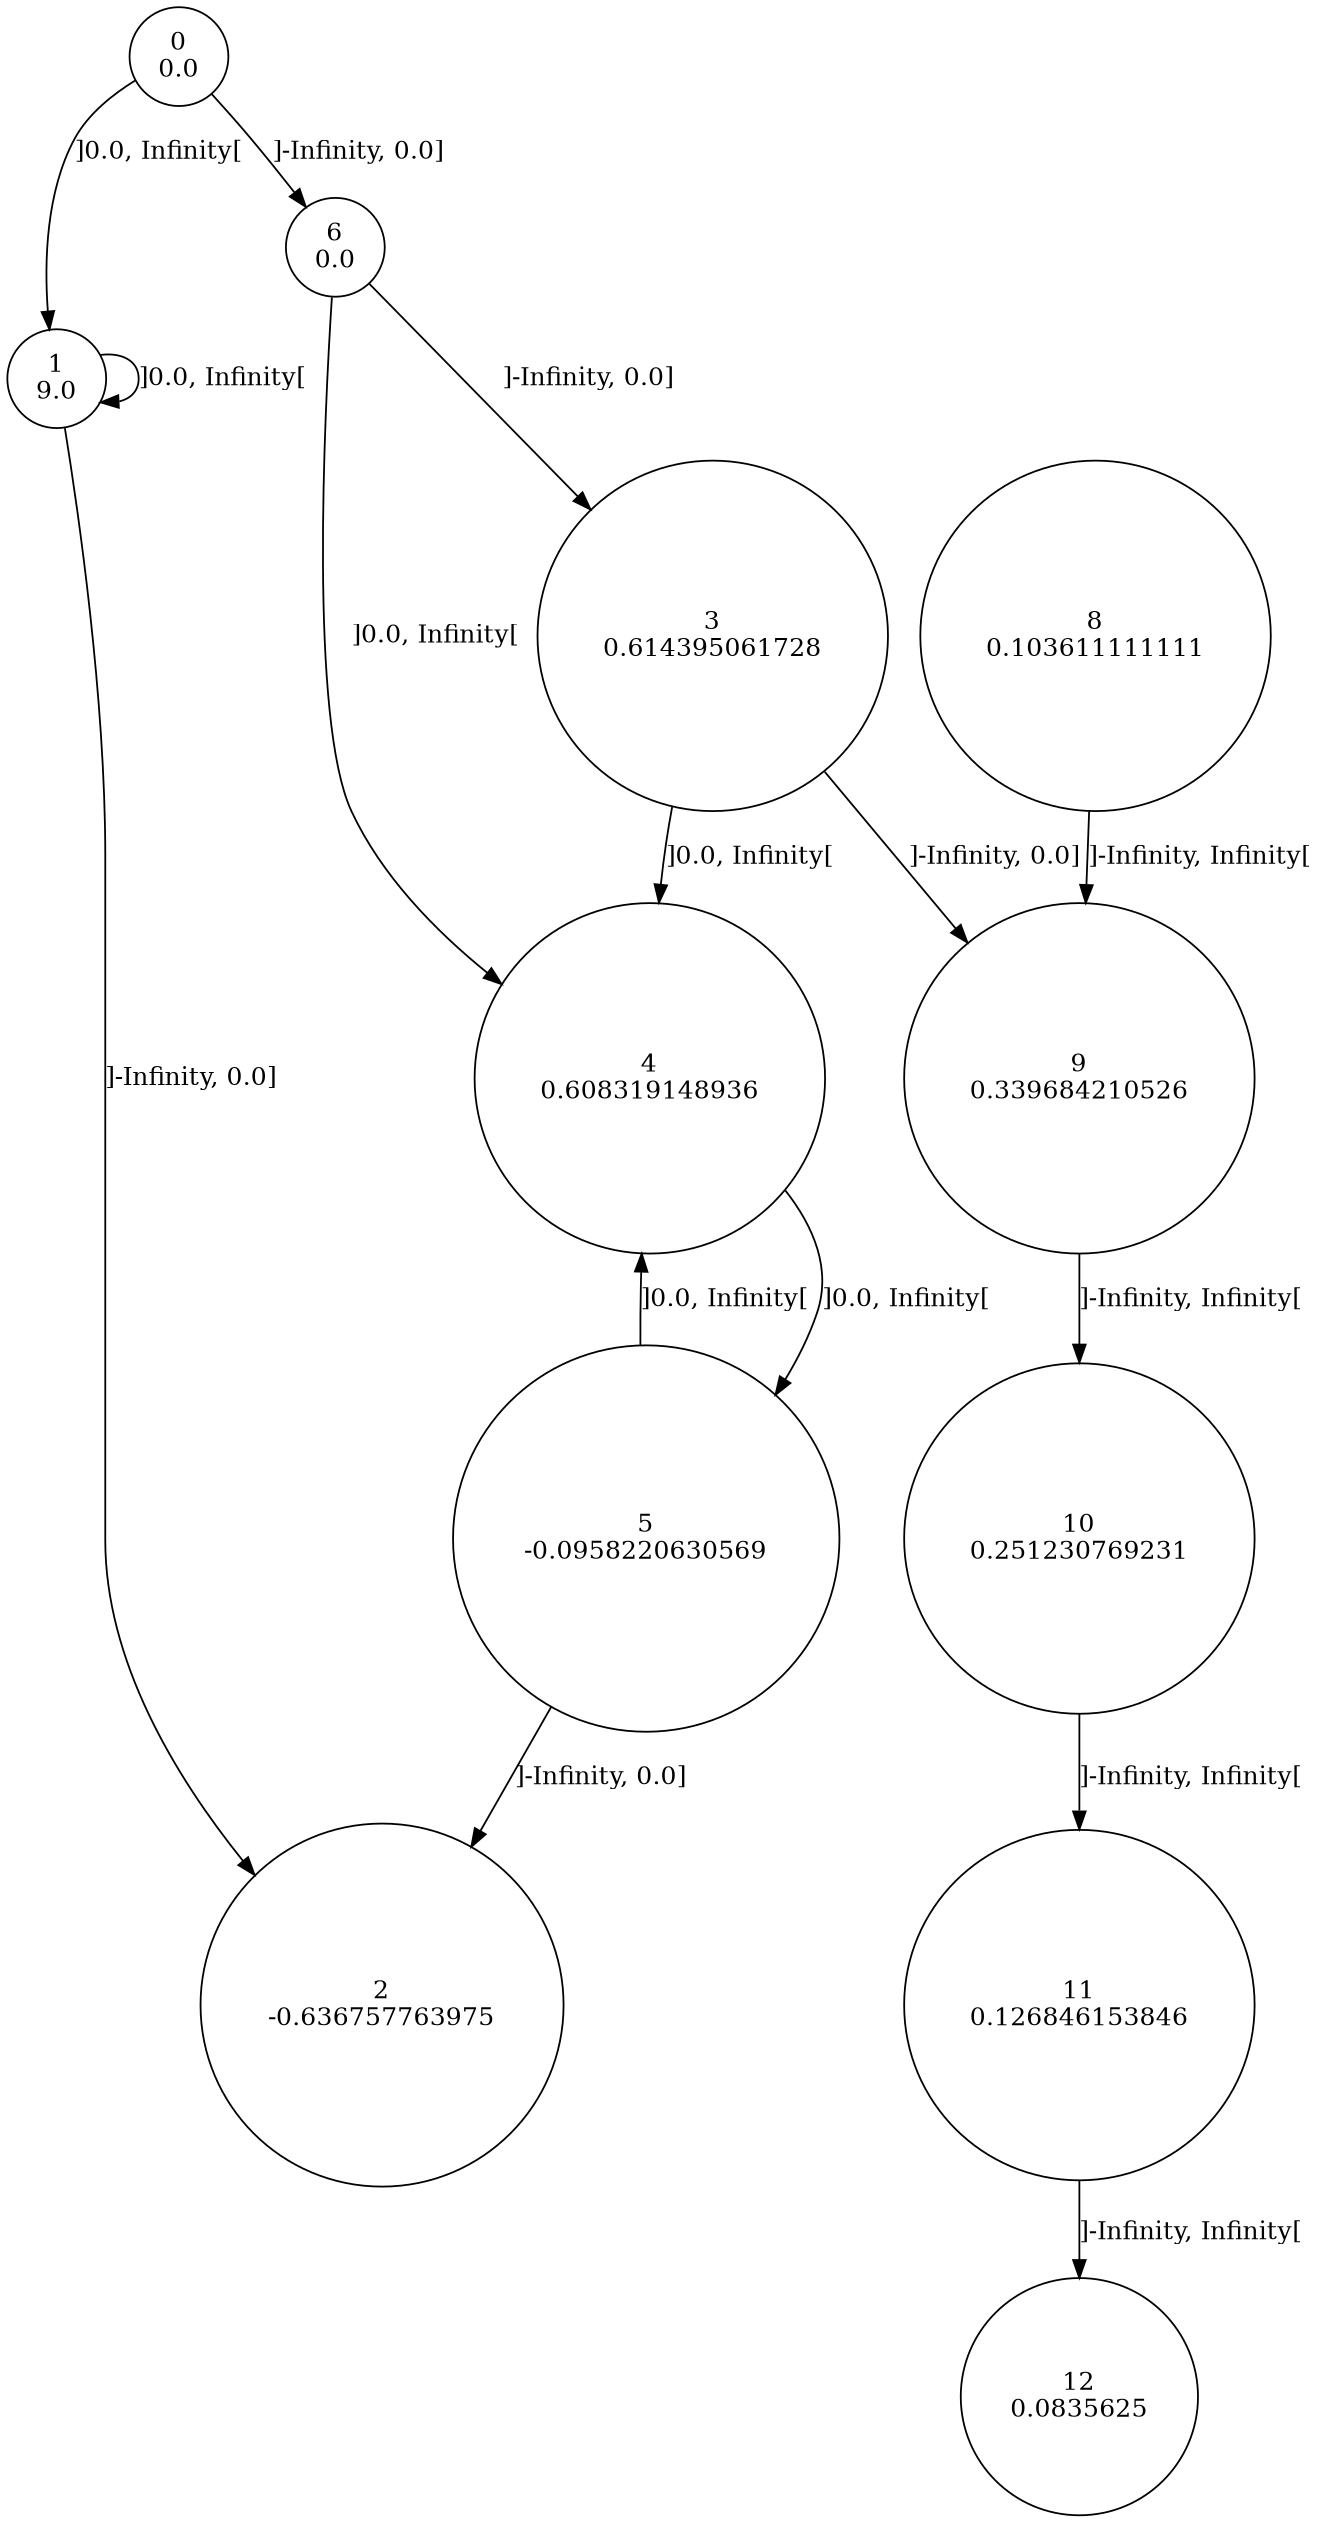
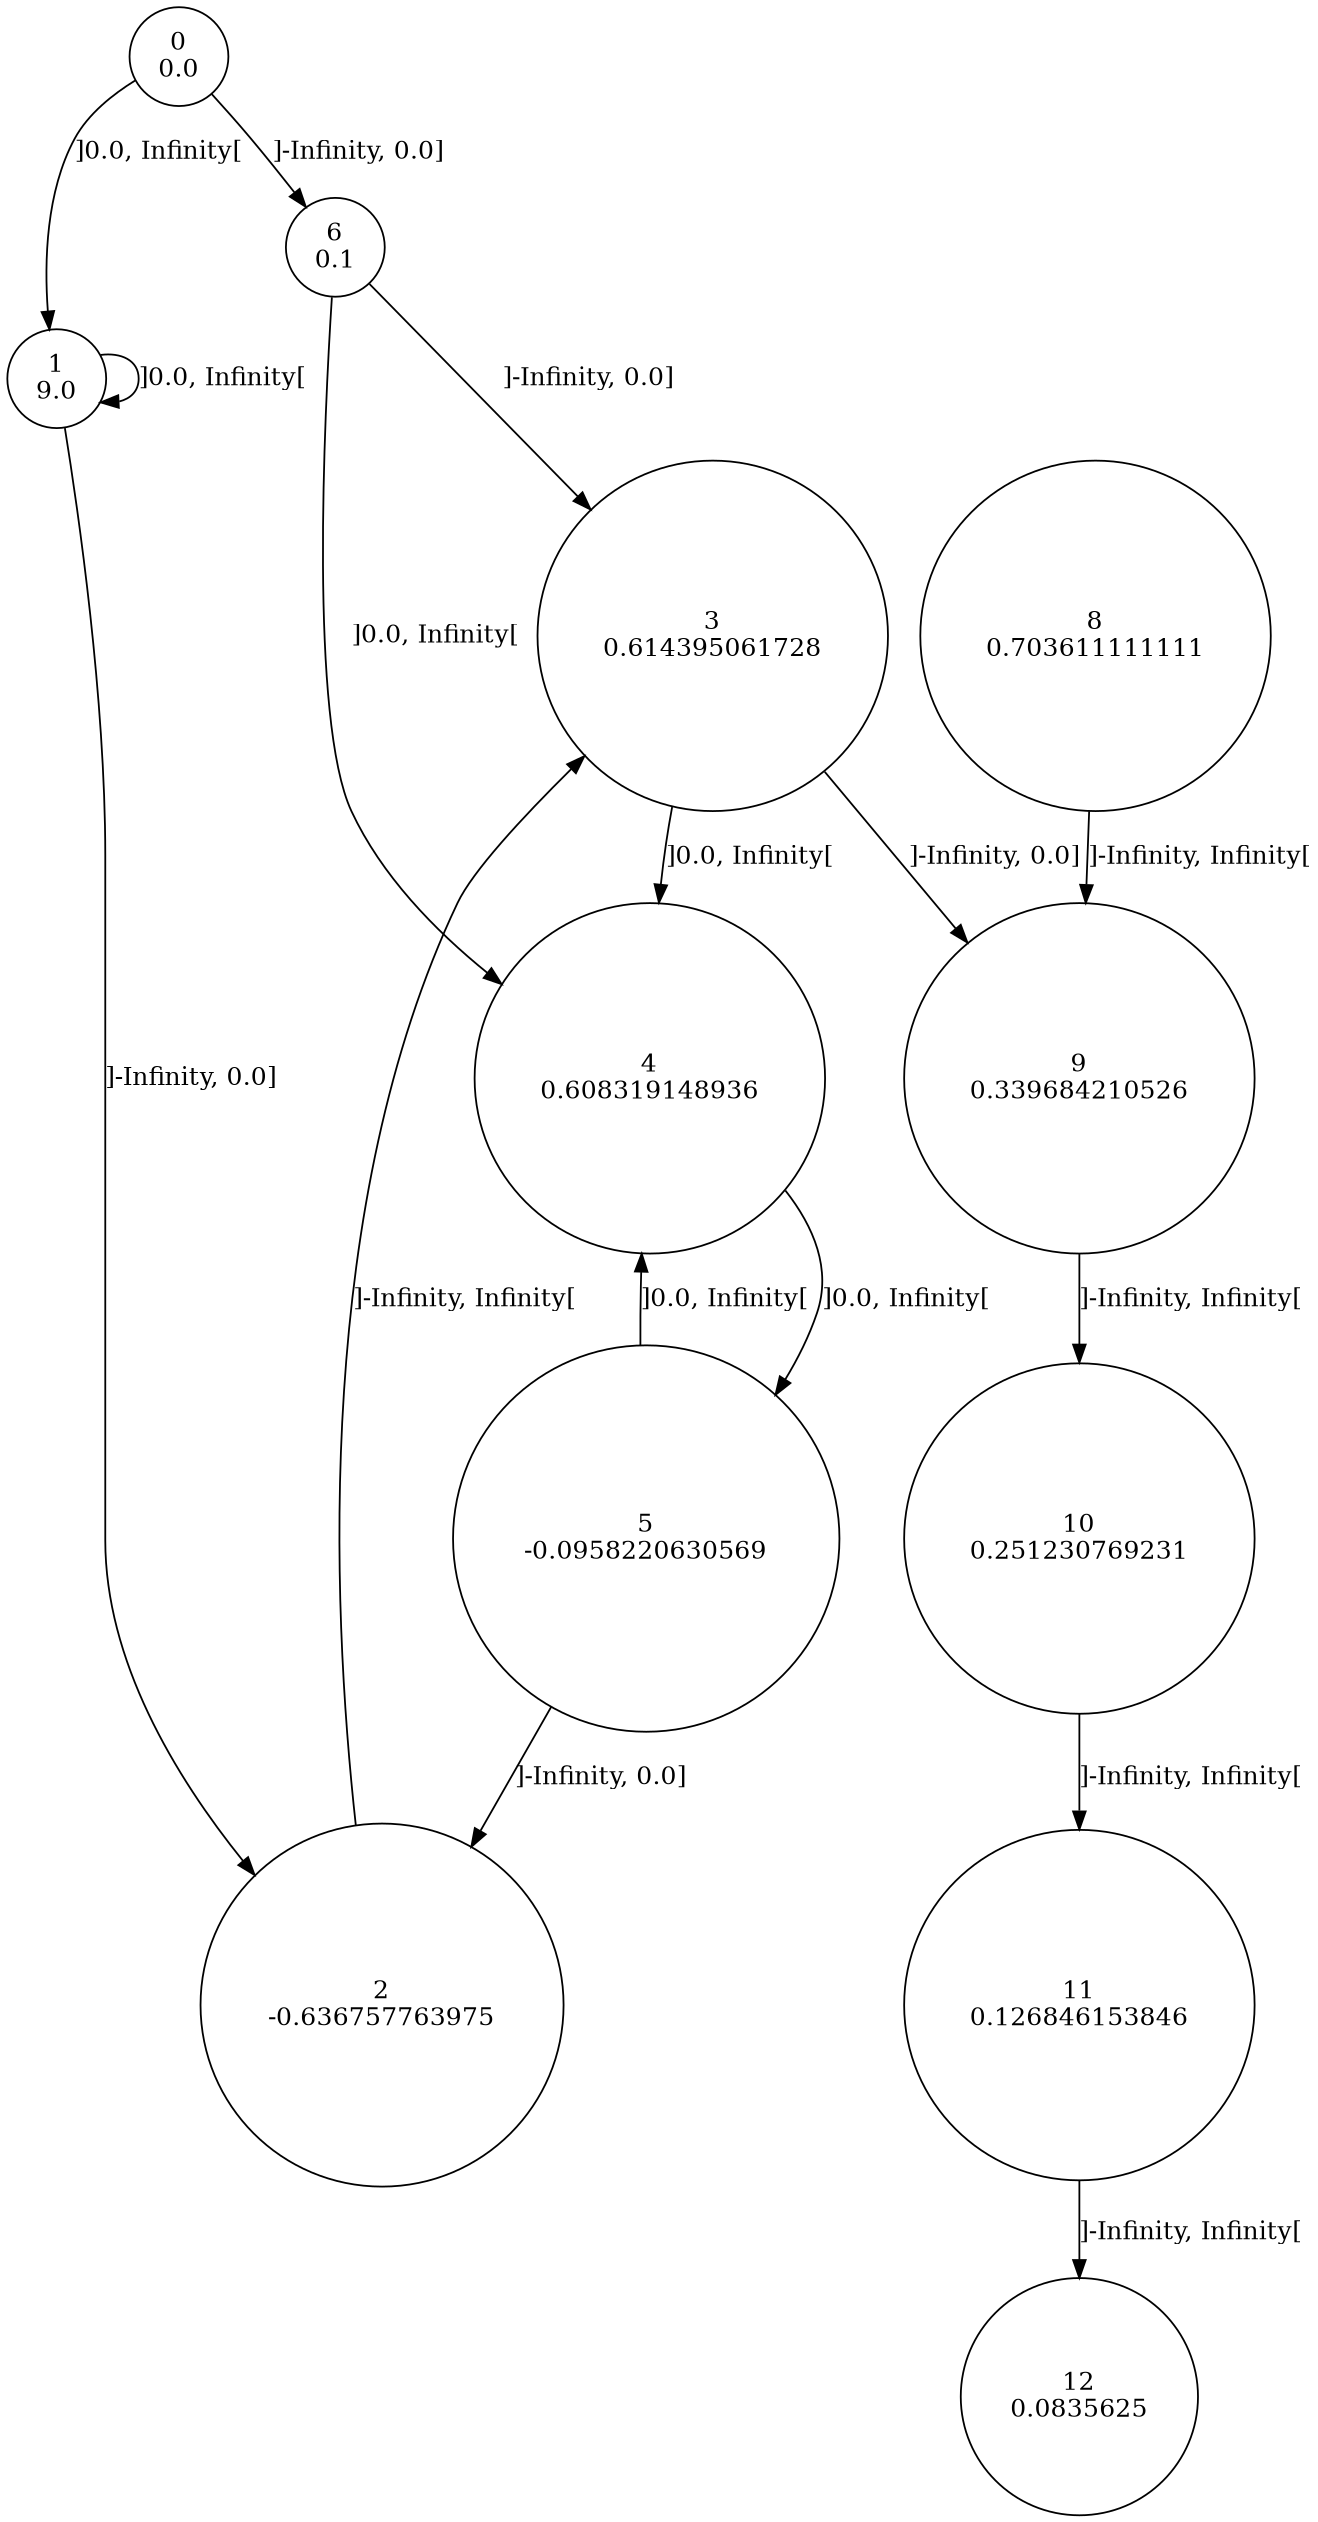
(335, 247) -> (335, 247)
(1096, 636) -> (1096, 636)
none -> (356, 1269)
